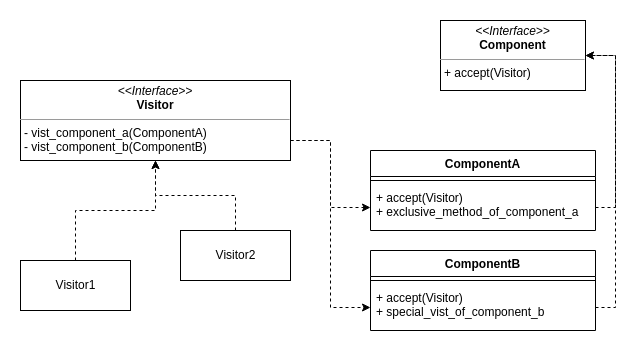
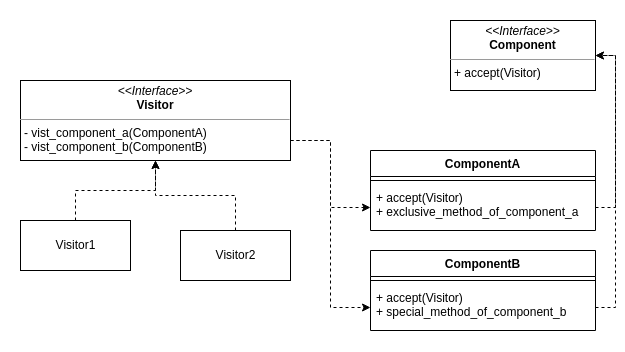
(513, 56) -> (523, 56)
(76, 286) -> (76, 246)
(428, 298) -> (428, 298)
